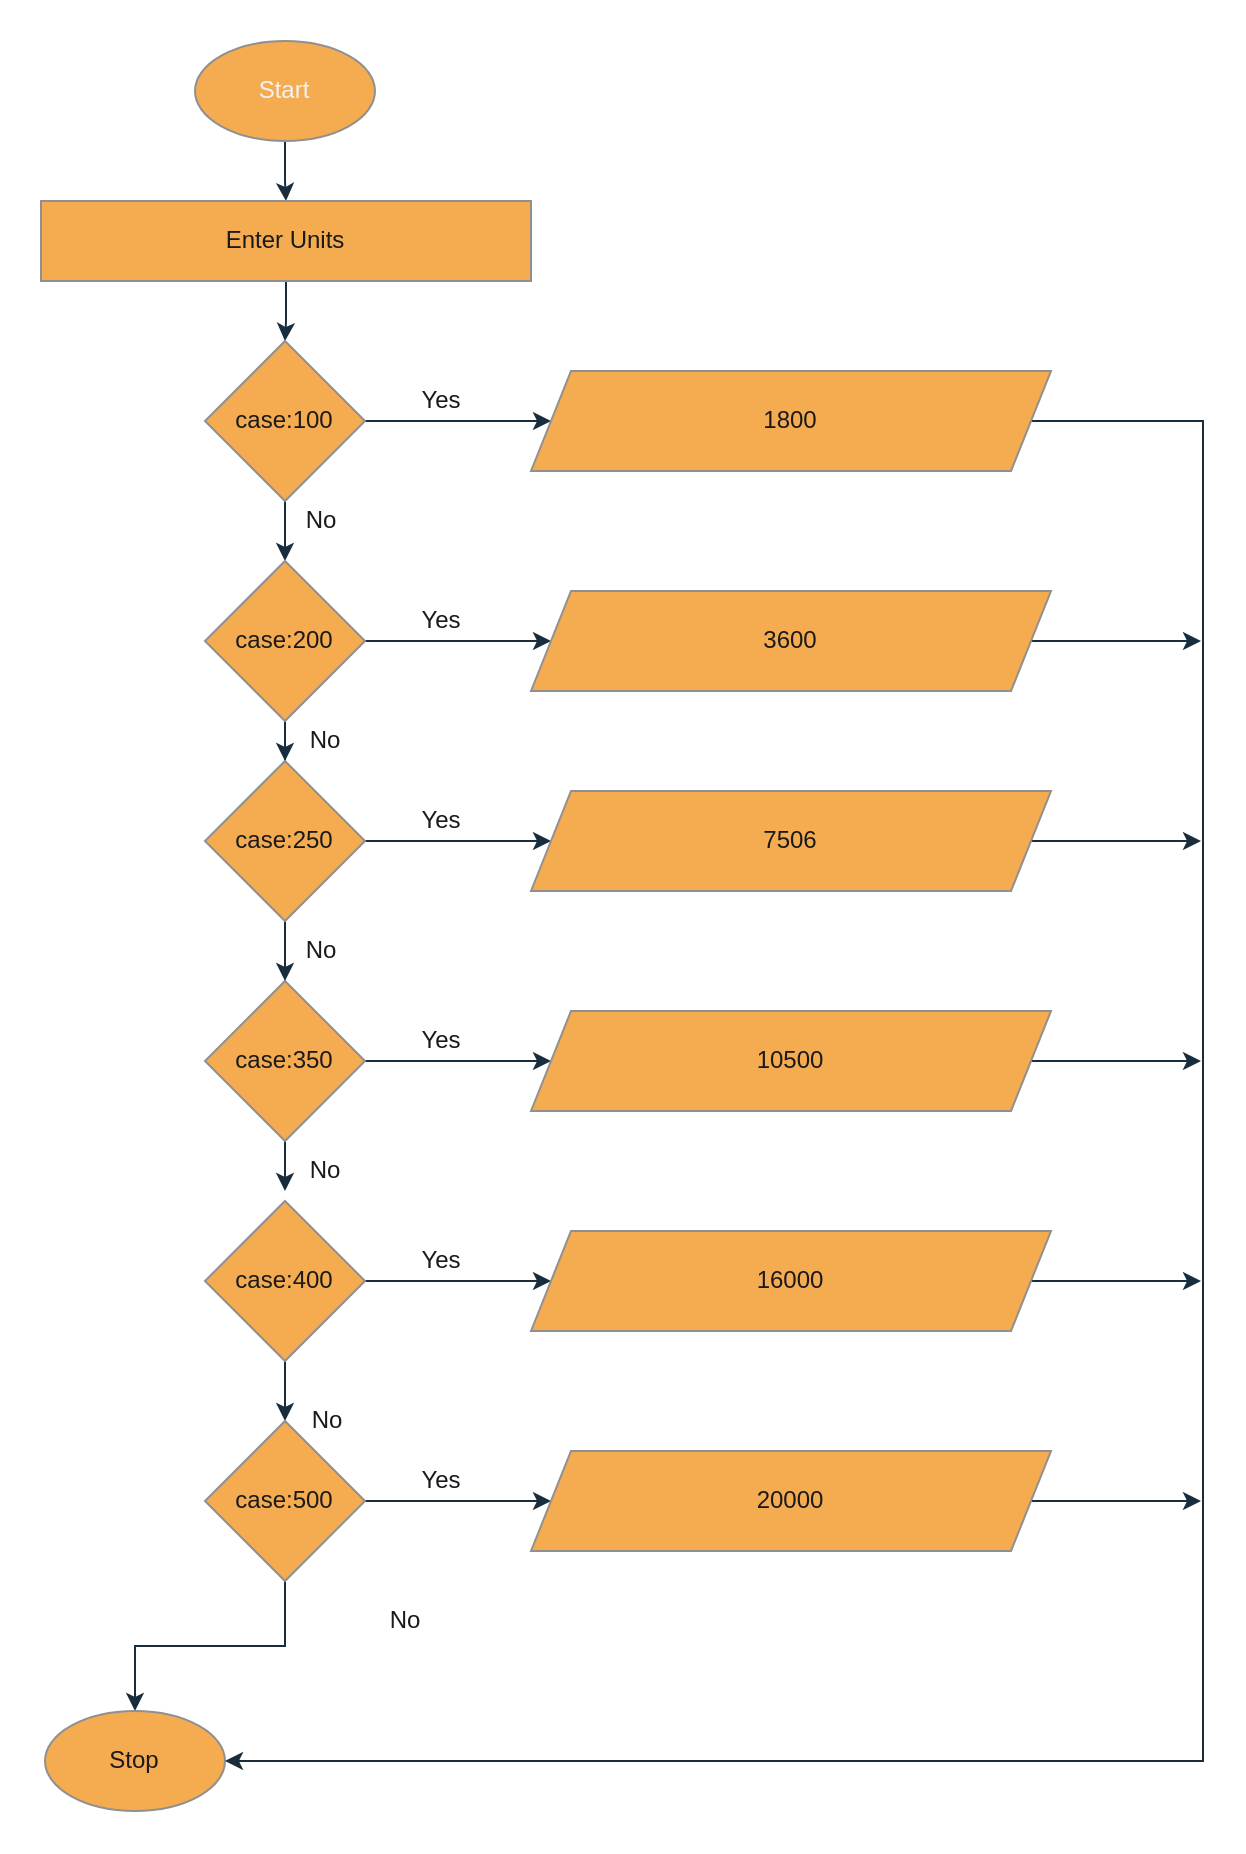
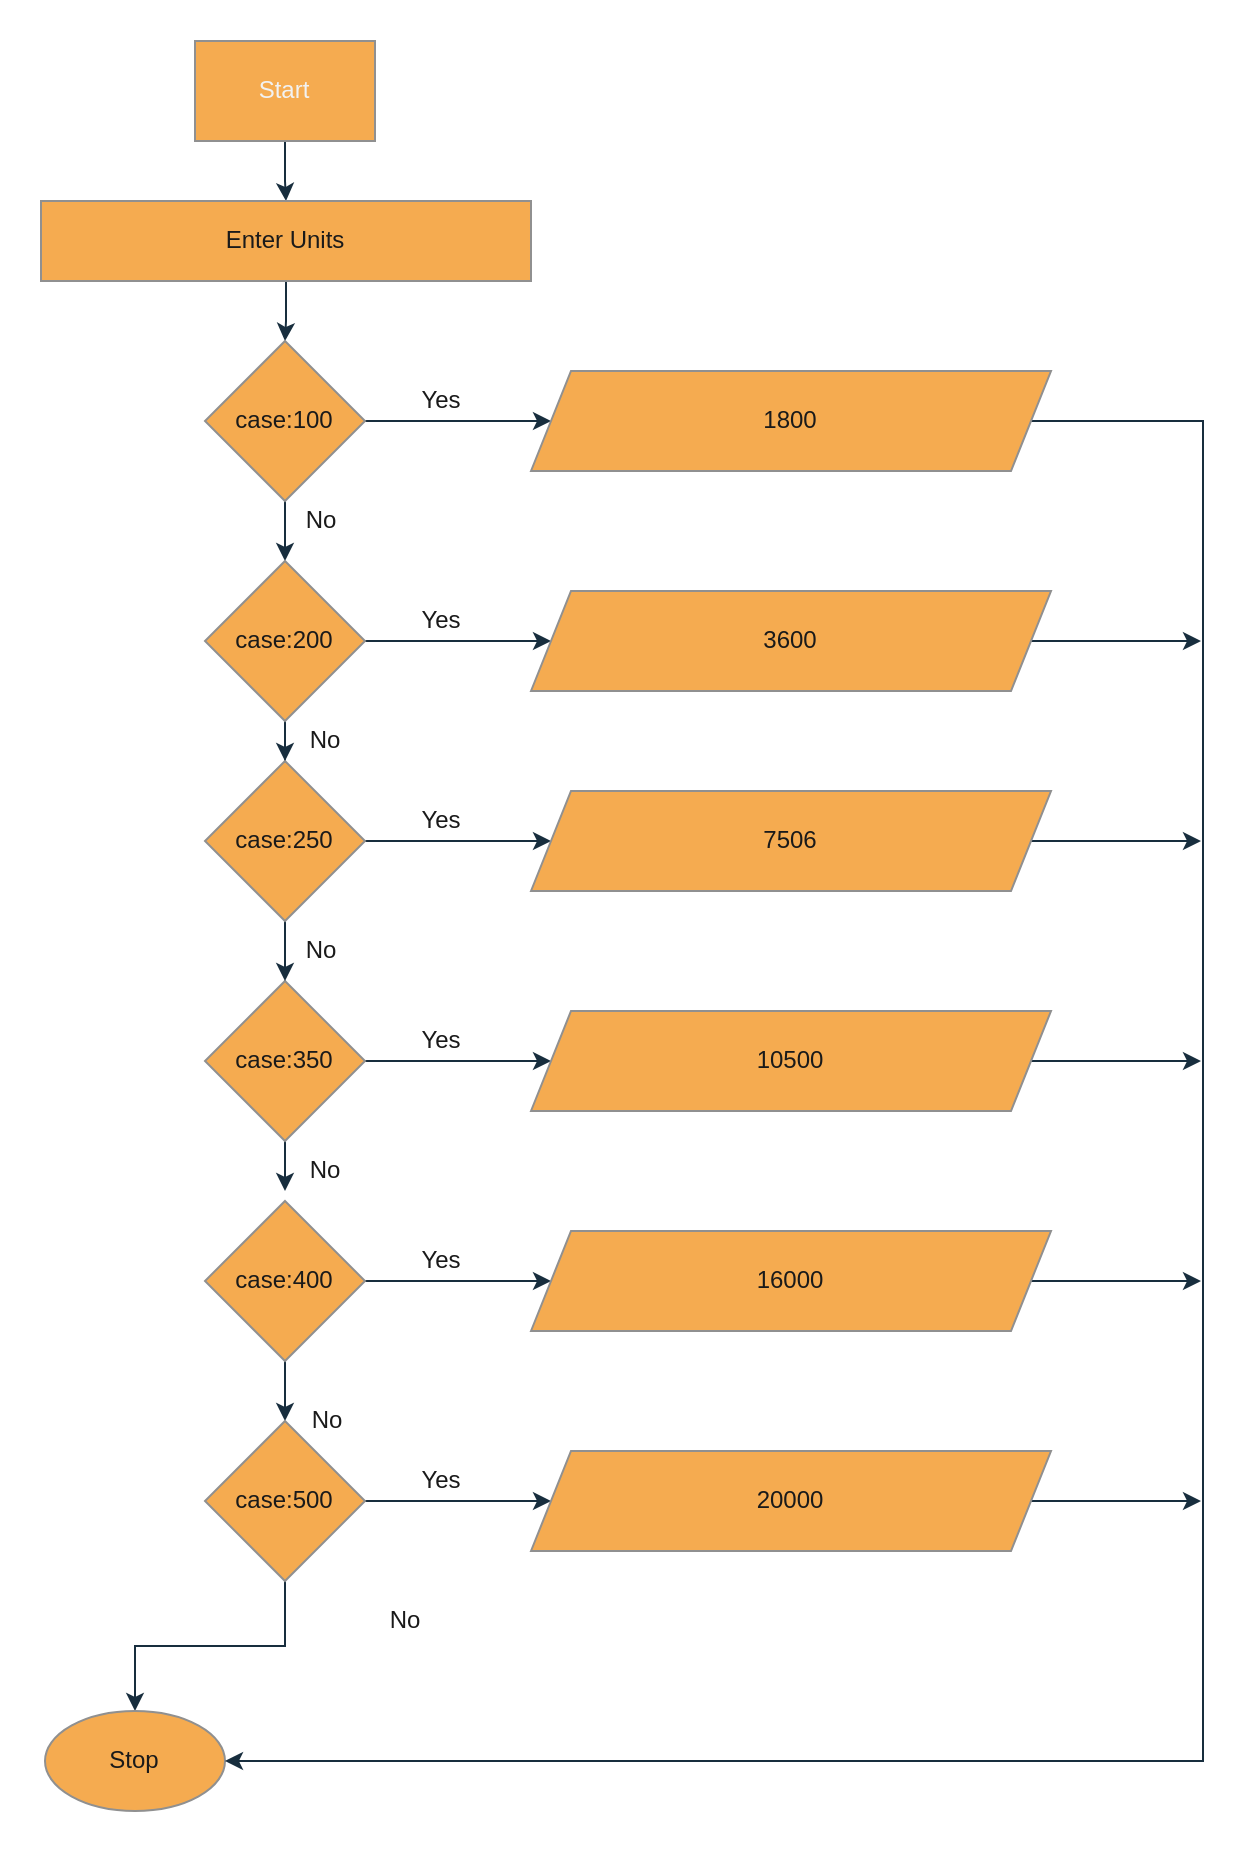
(285, 91) -> (285, 91)
